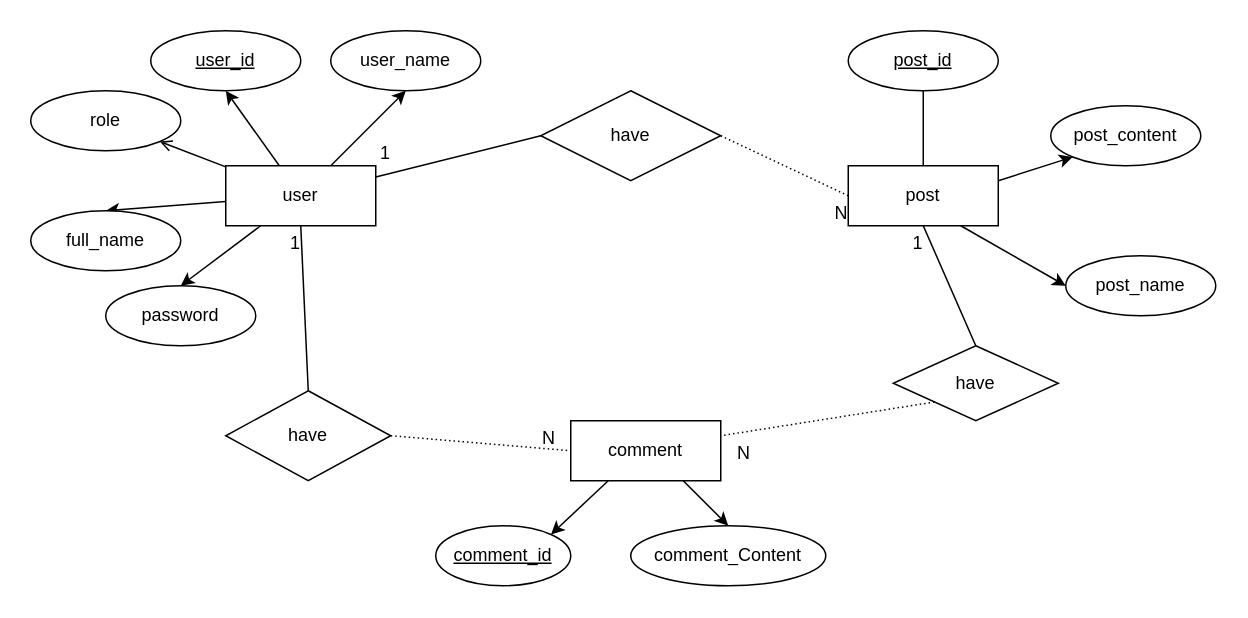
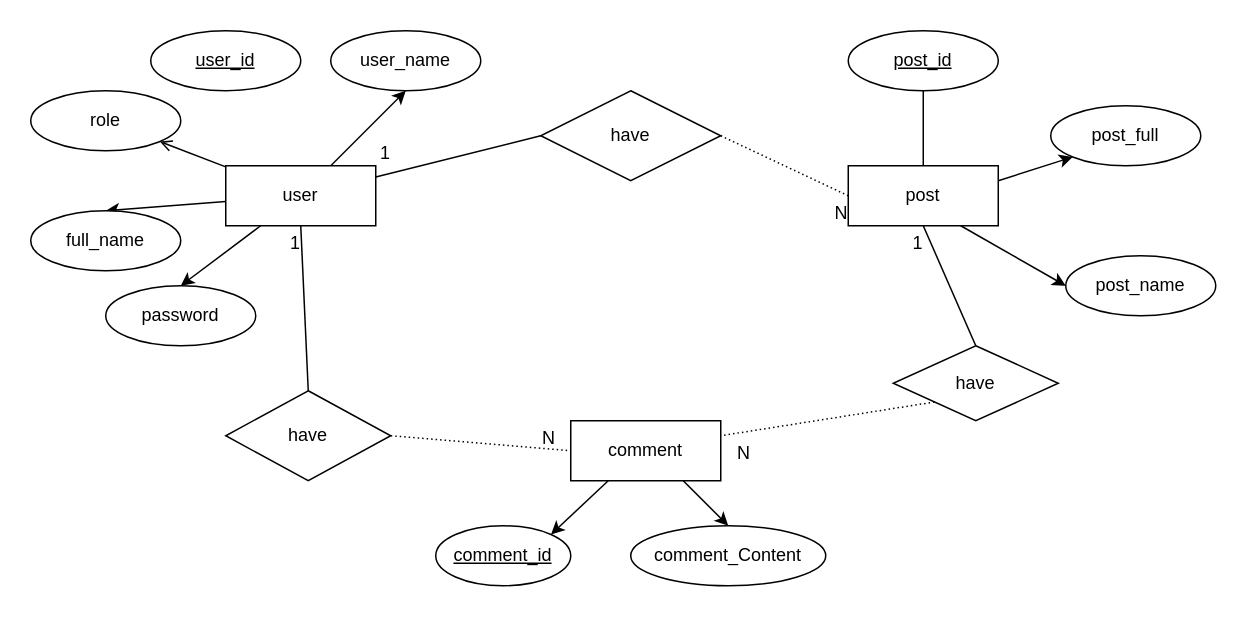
(255, 132) -> none
(1126, 136) -> (1126, 136)
